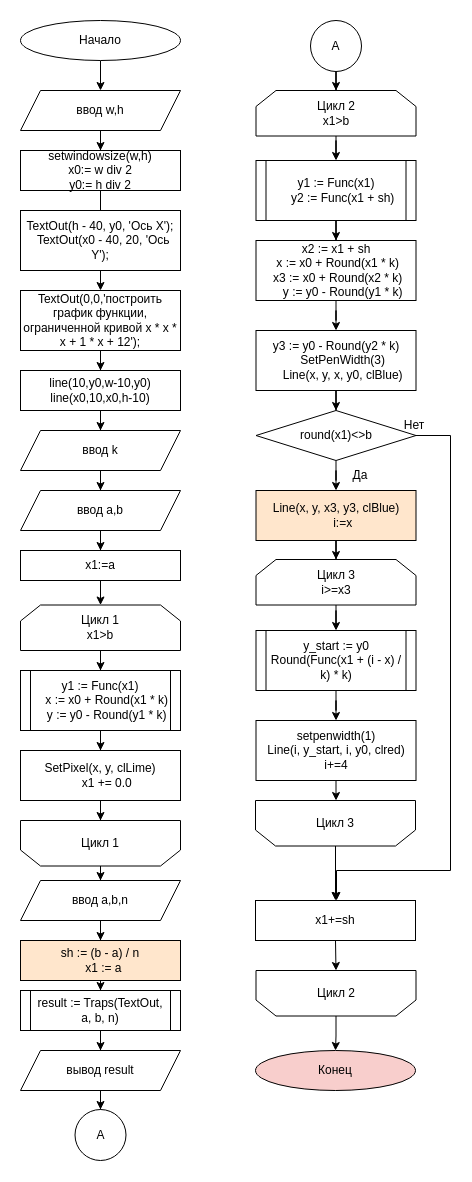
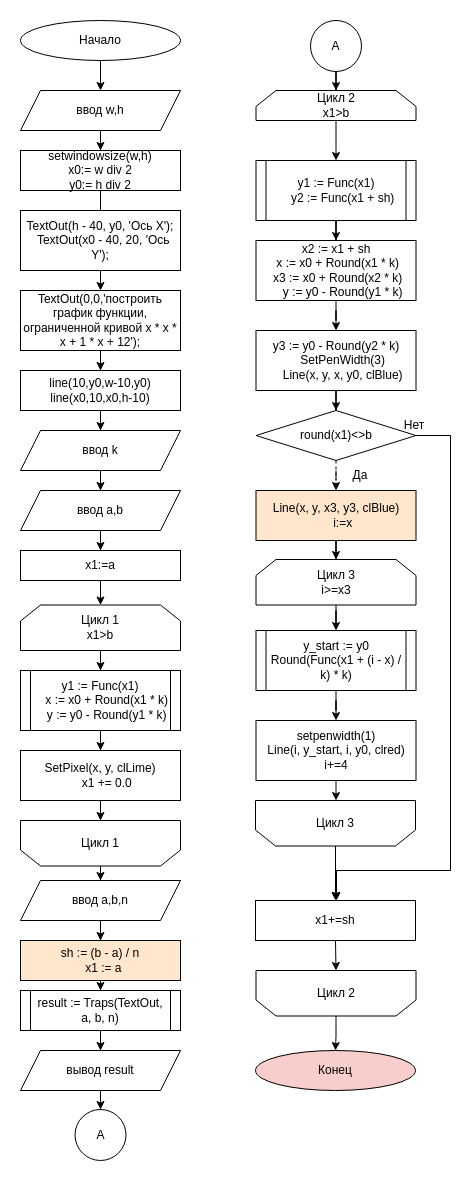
(336, 113) -> (336, 106)
(336, 480) -> (336, 480)
